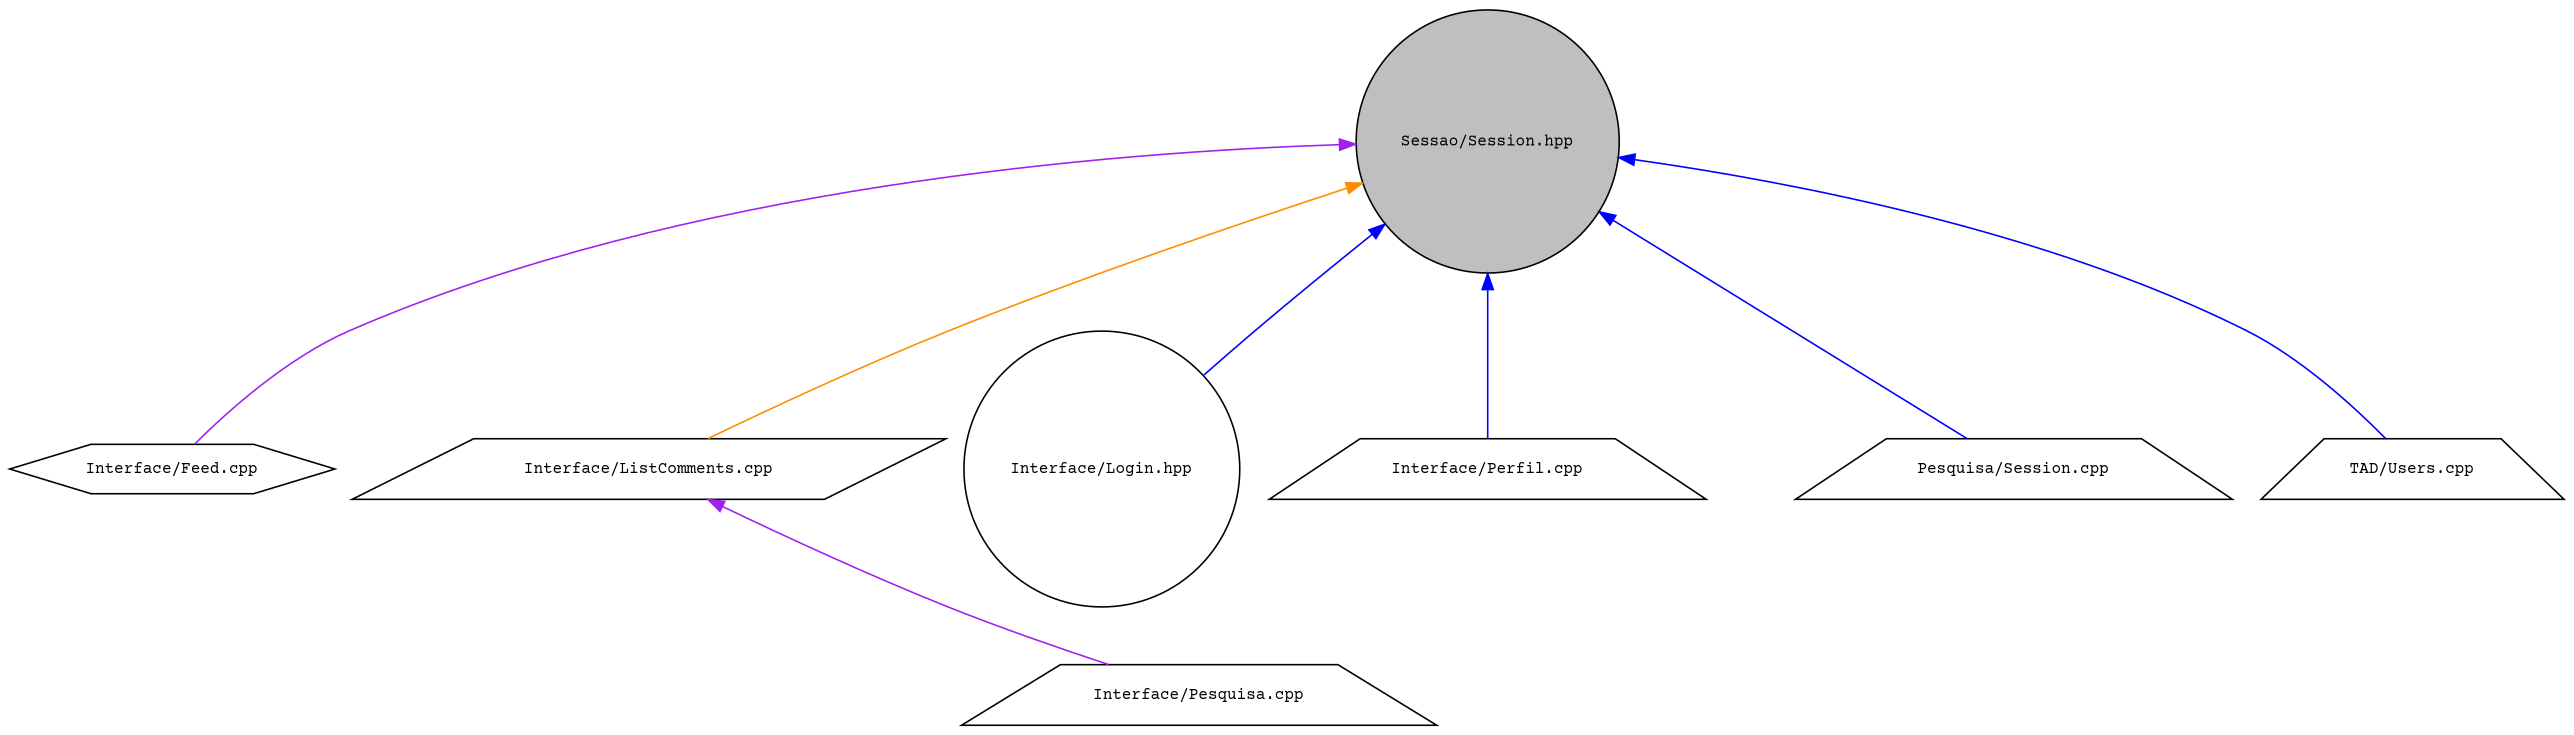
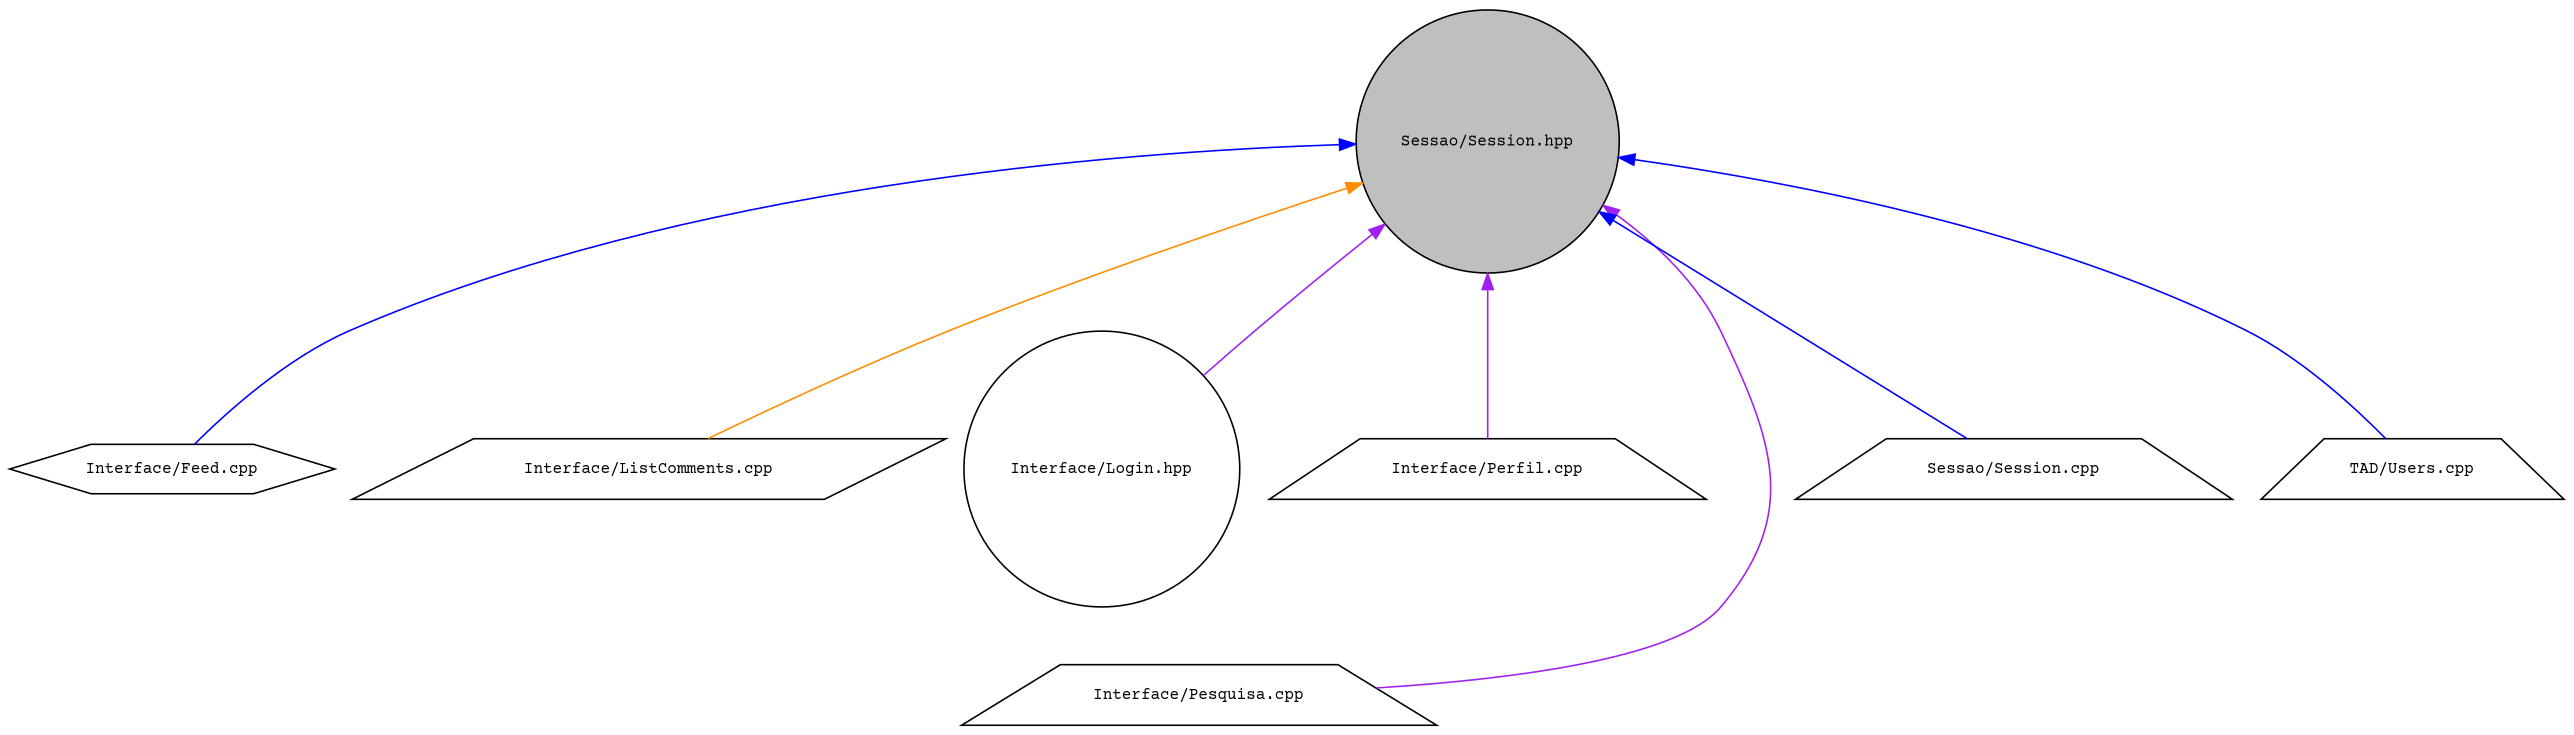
(741, 212) -> (741, 212)
(1287, 304) -> (1287, 304)
(1488, 364) -> (1488, 364)
(2014, 469) -> (2014, 469)
(913, 593) -> (1748, 568)
